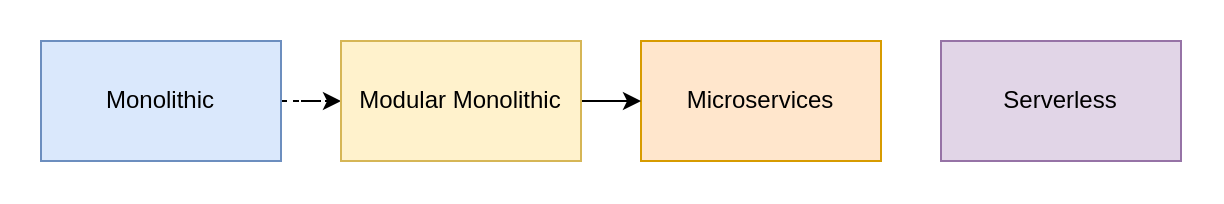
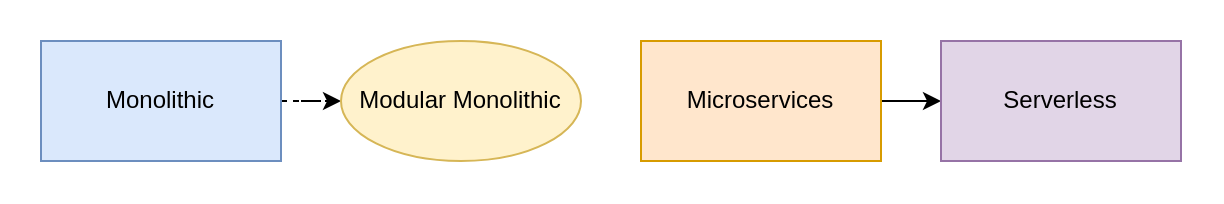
(461, 101) -> (461, 101)
(618, 101) -> none
none -> (918, 101)
